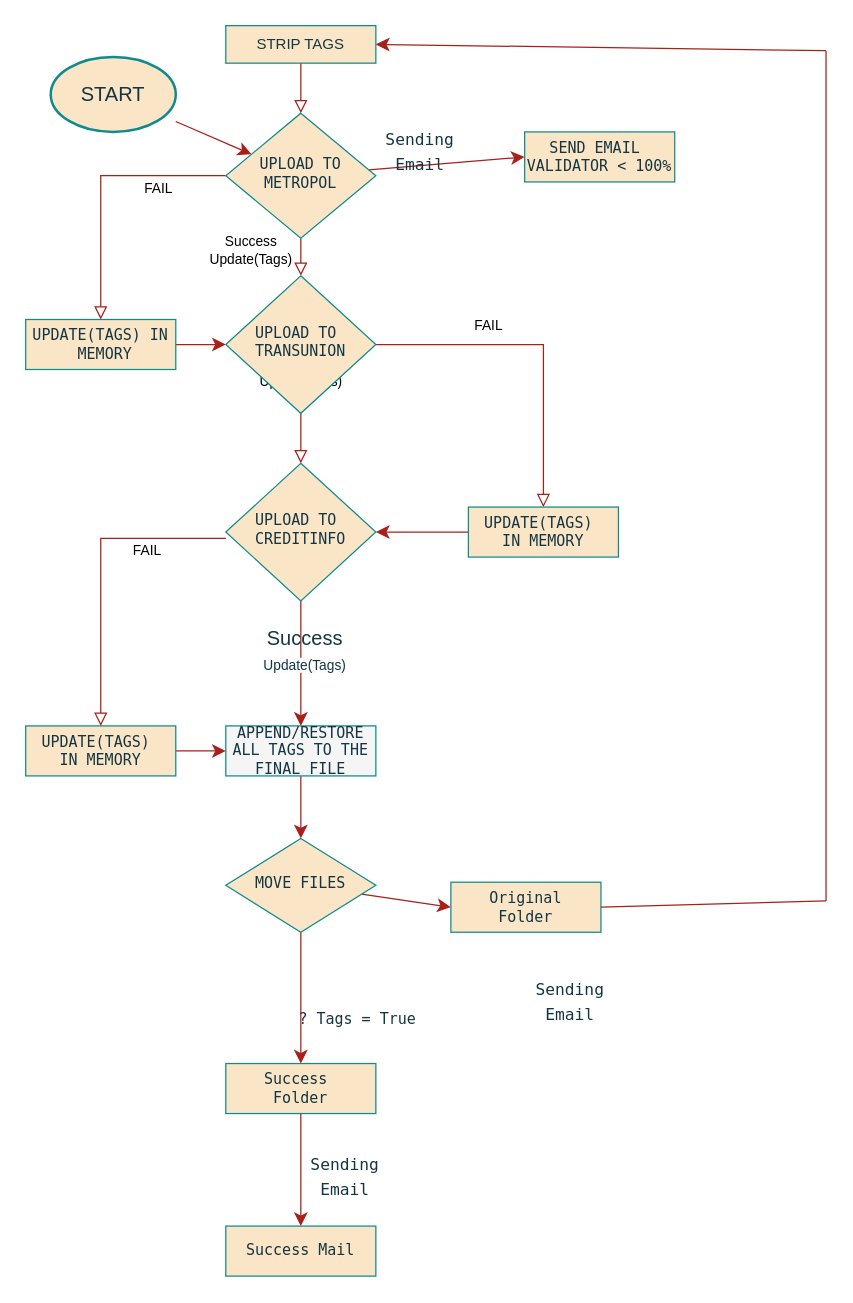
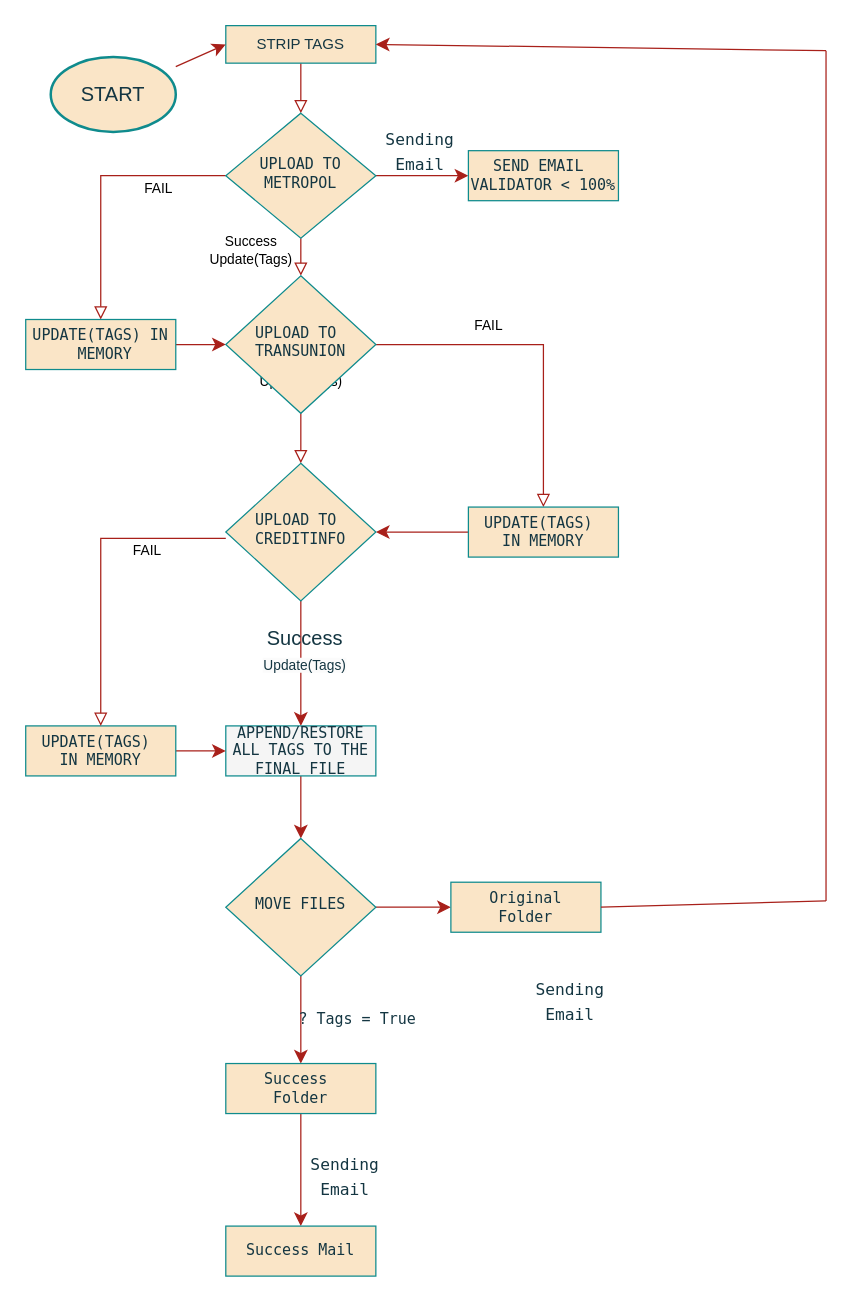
(209, 136) -> (196, 58)
(599, 157) -> (543, 176)
(301, 885) -> (301, 907)
